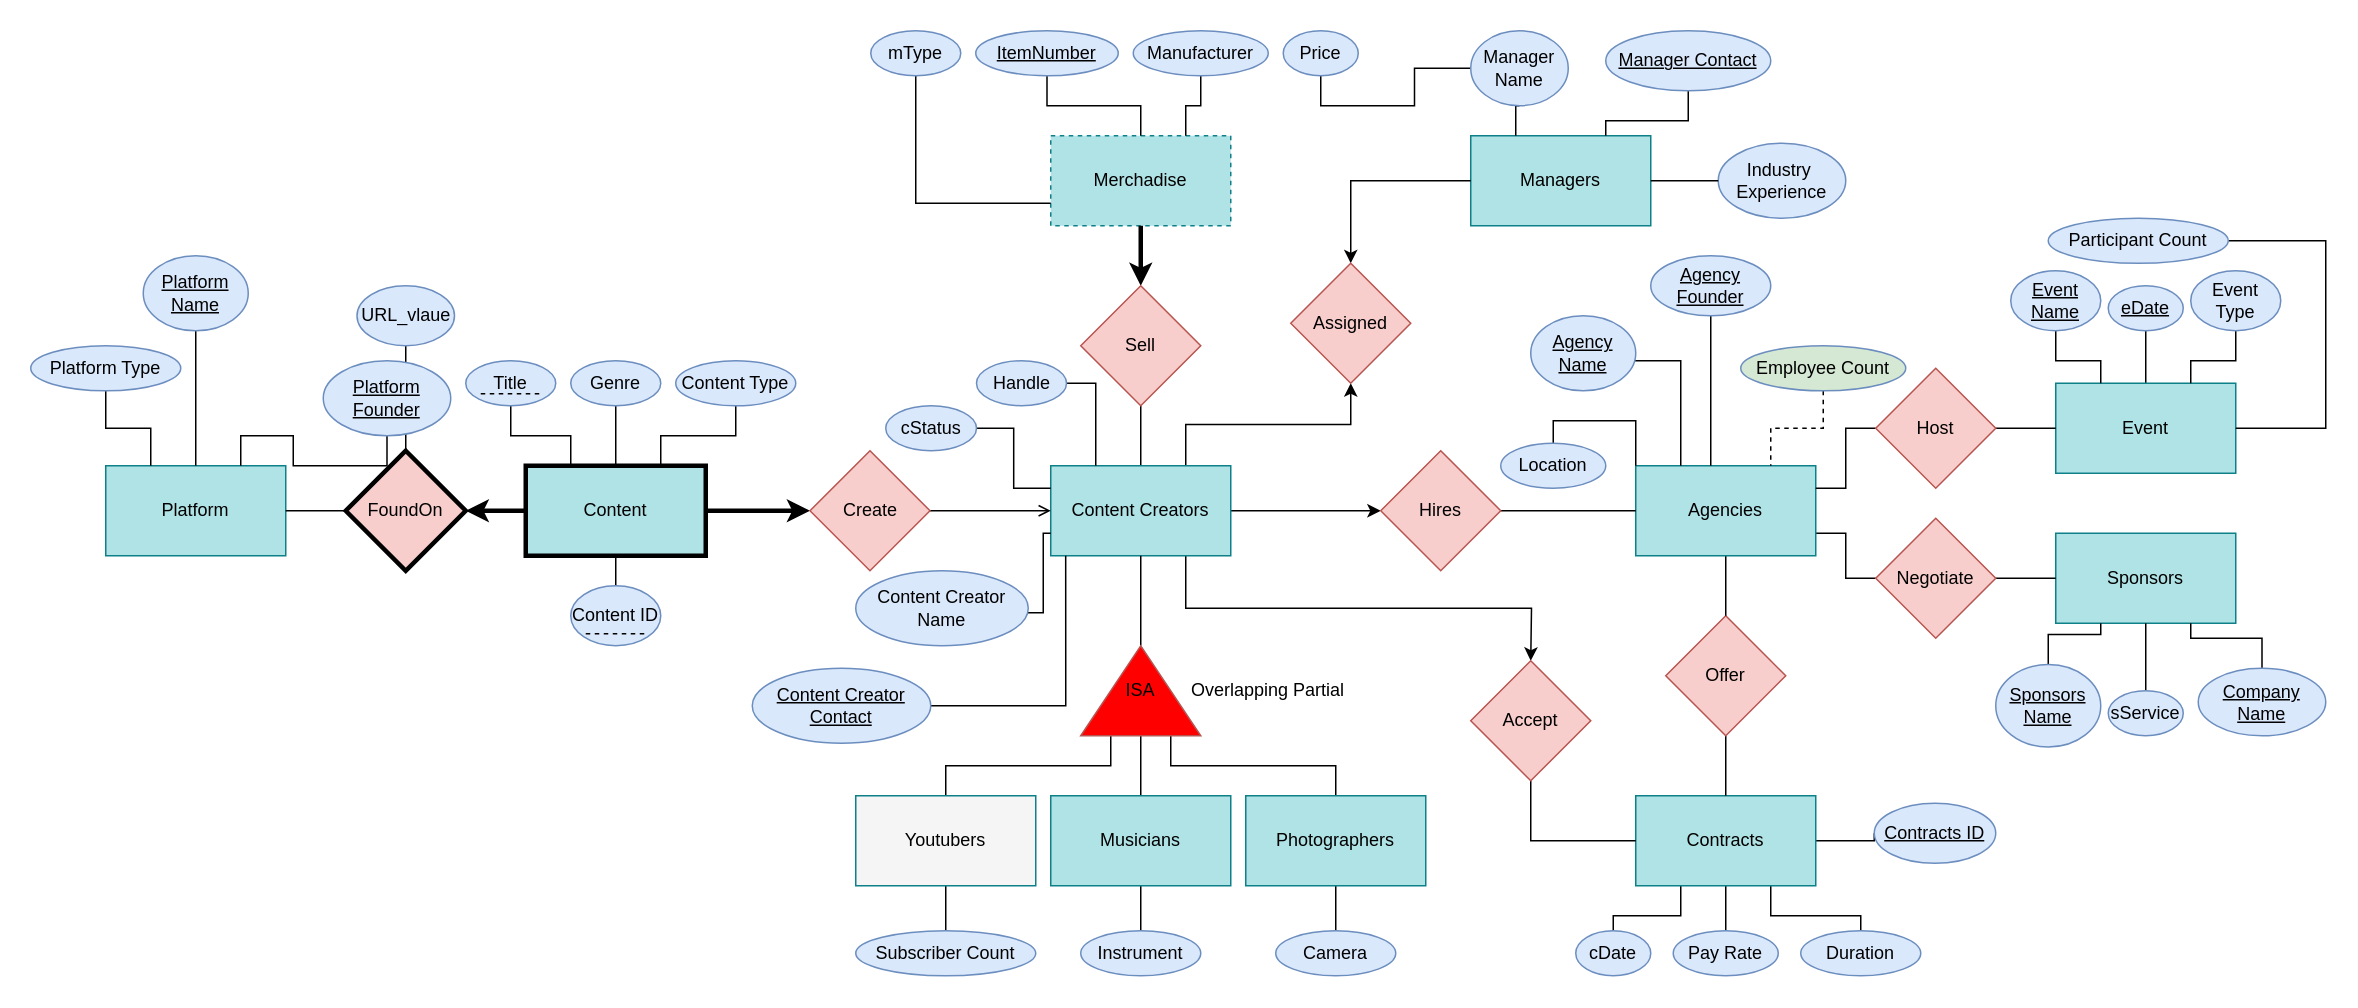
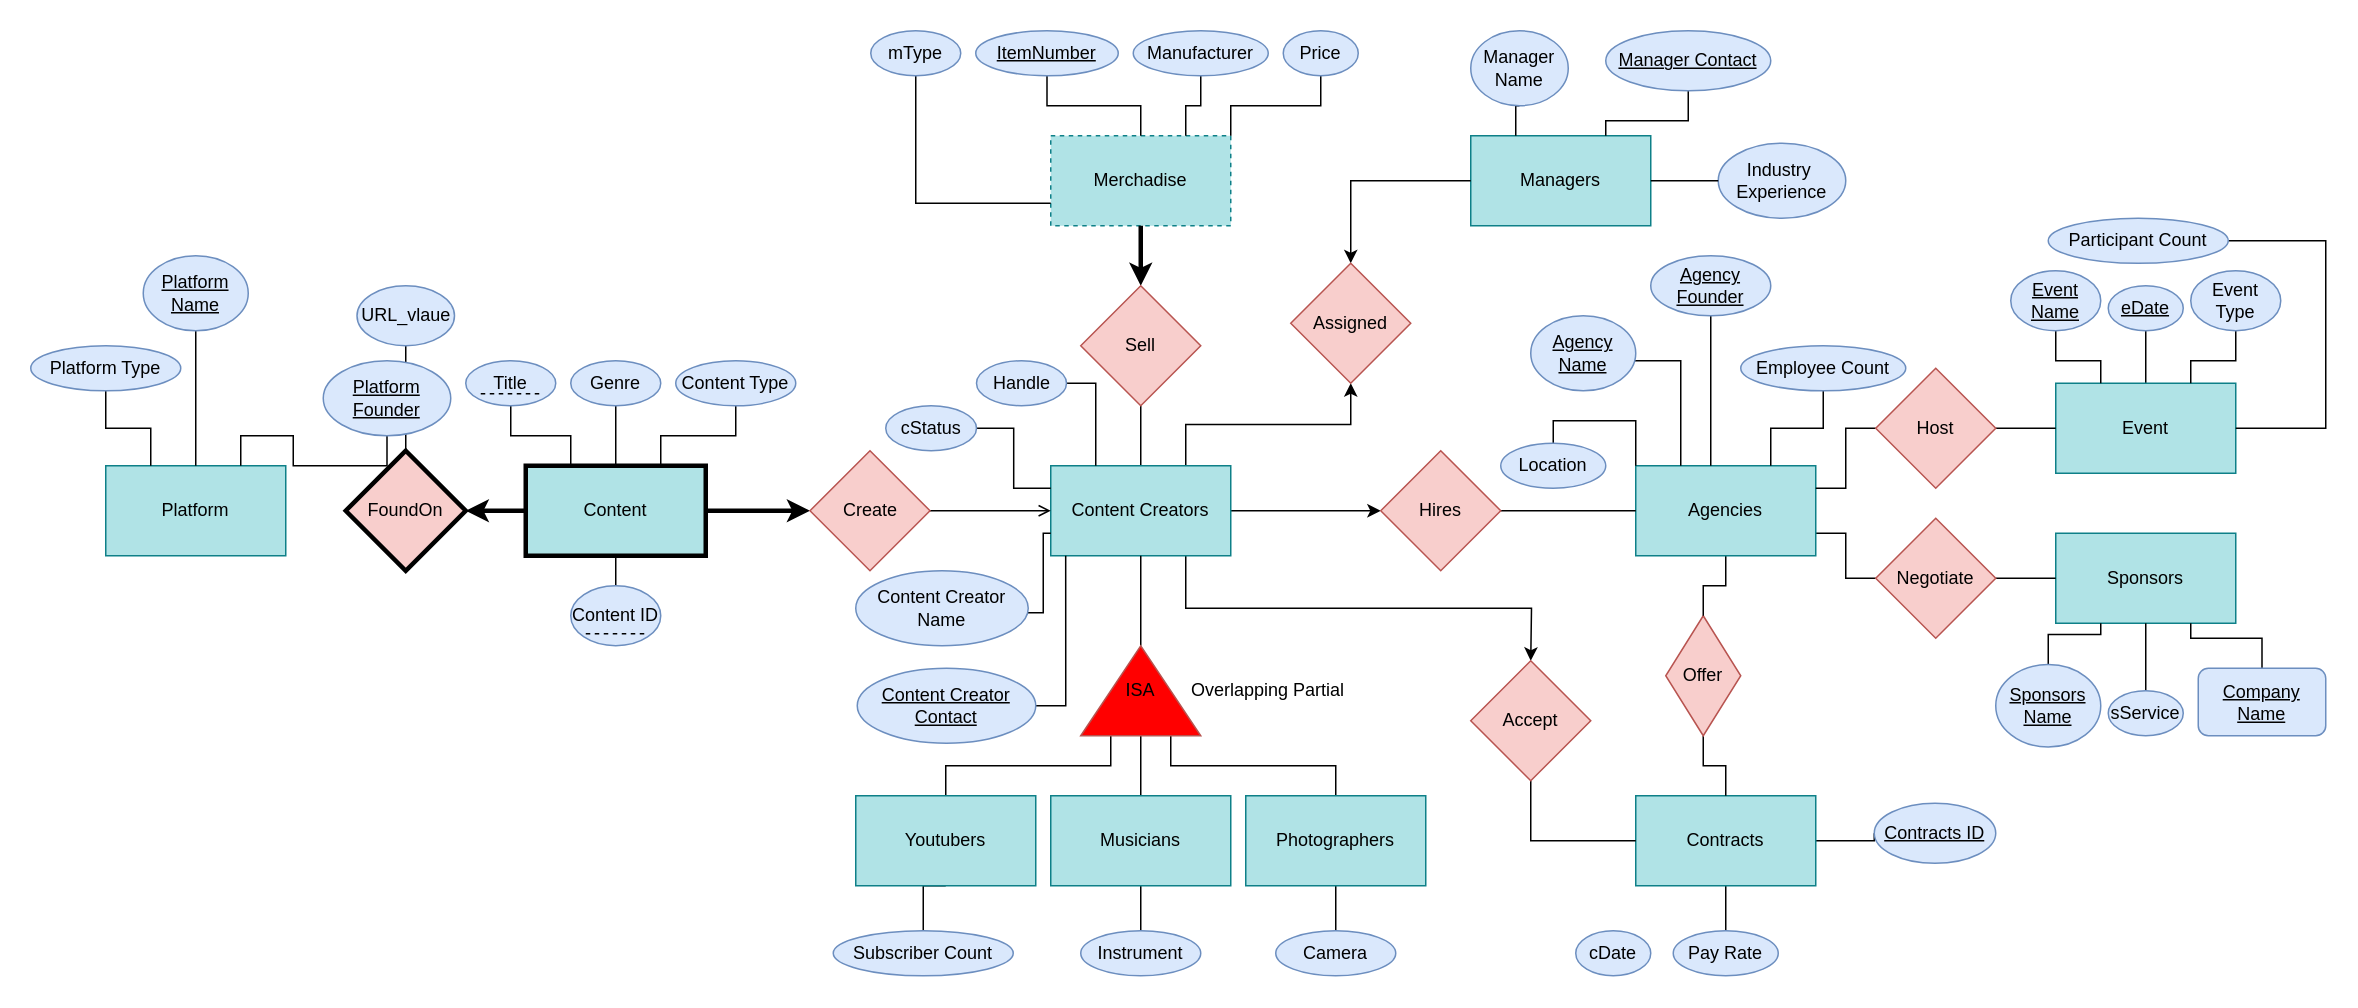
(1412, 106) -> (1263, 106)
(1823, 368) -> (1823, 368)
(1797, 428) -> (1797, 428)
(315, 511) -> none
(1726, 676) -> (1703, 676)
(2262, 702) -> (2262, 702)
(842, 706) -> (947, 706)
(946, 841) -> (946, 841)
(1655, 916) -> none
(1808, 916) -> none
(946, 953) -> (923, 953)
(1861, 953) -> none
